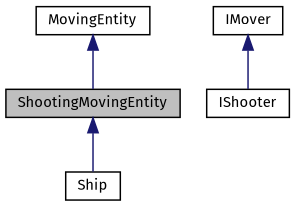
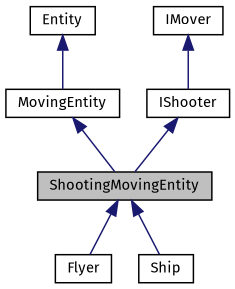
none -> (63, 21)
none -> (152, 151)
none -> (83, 269)
